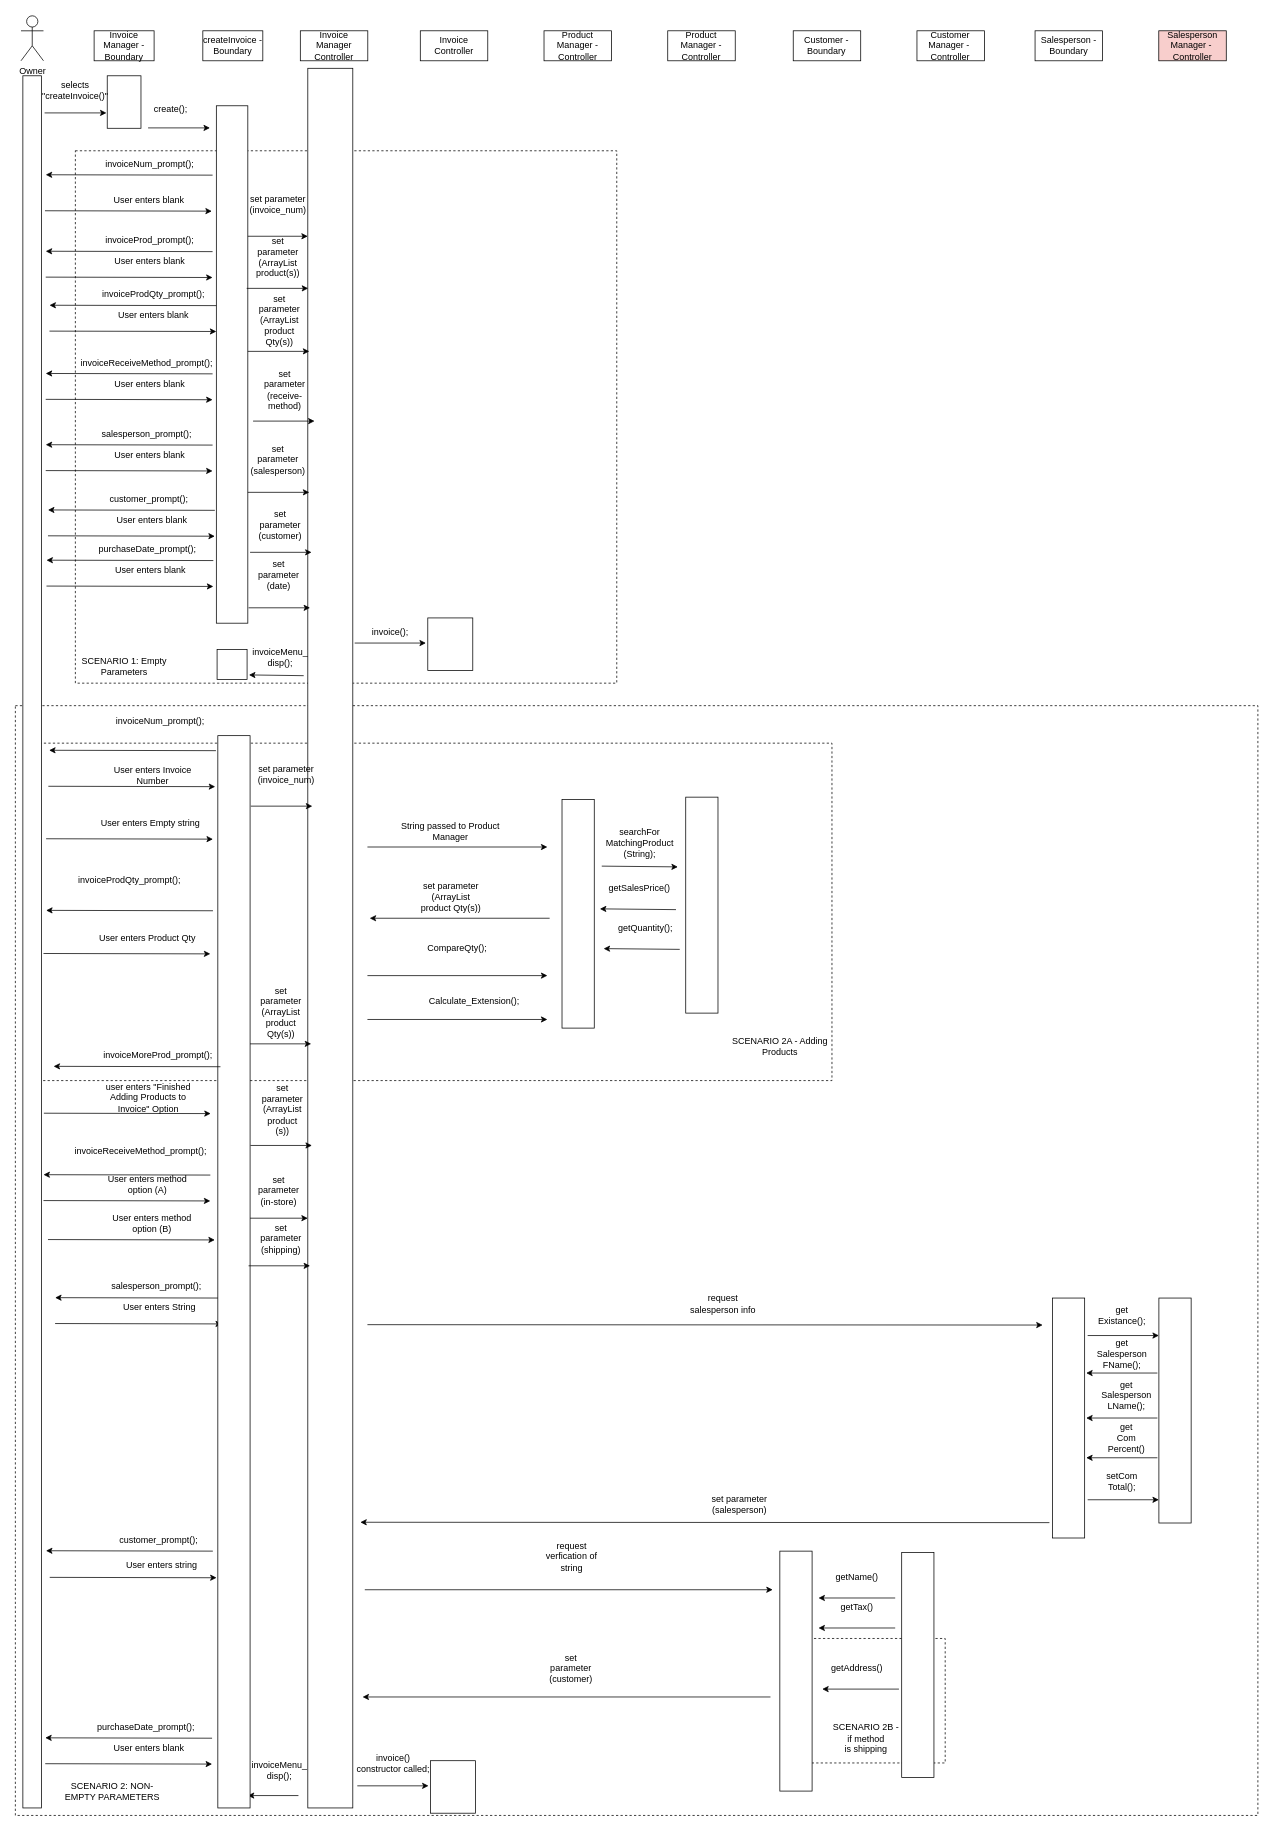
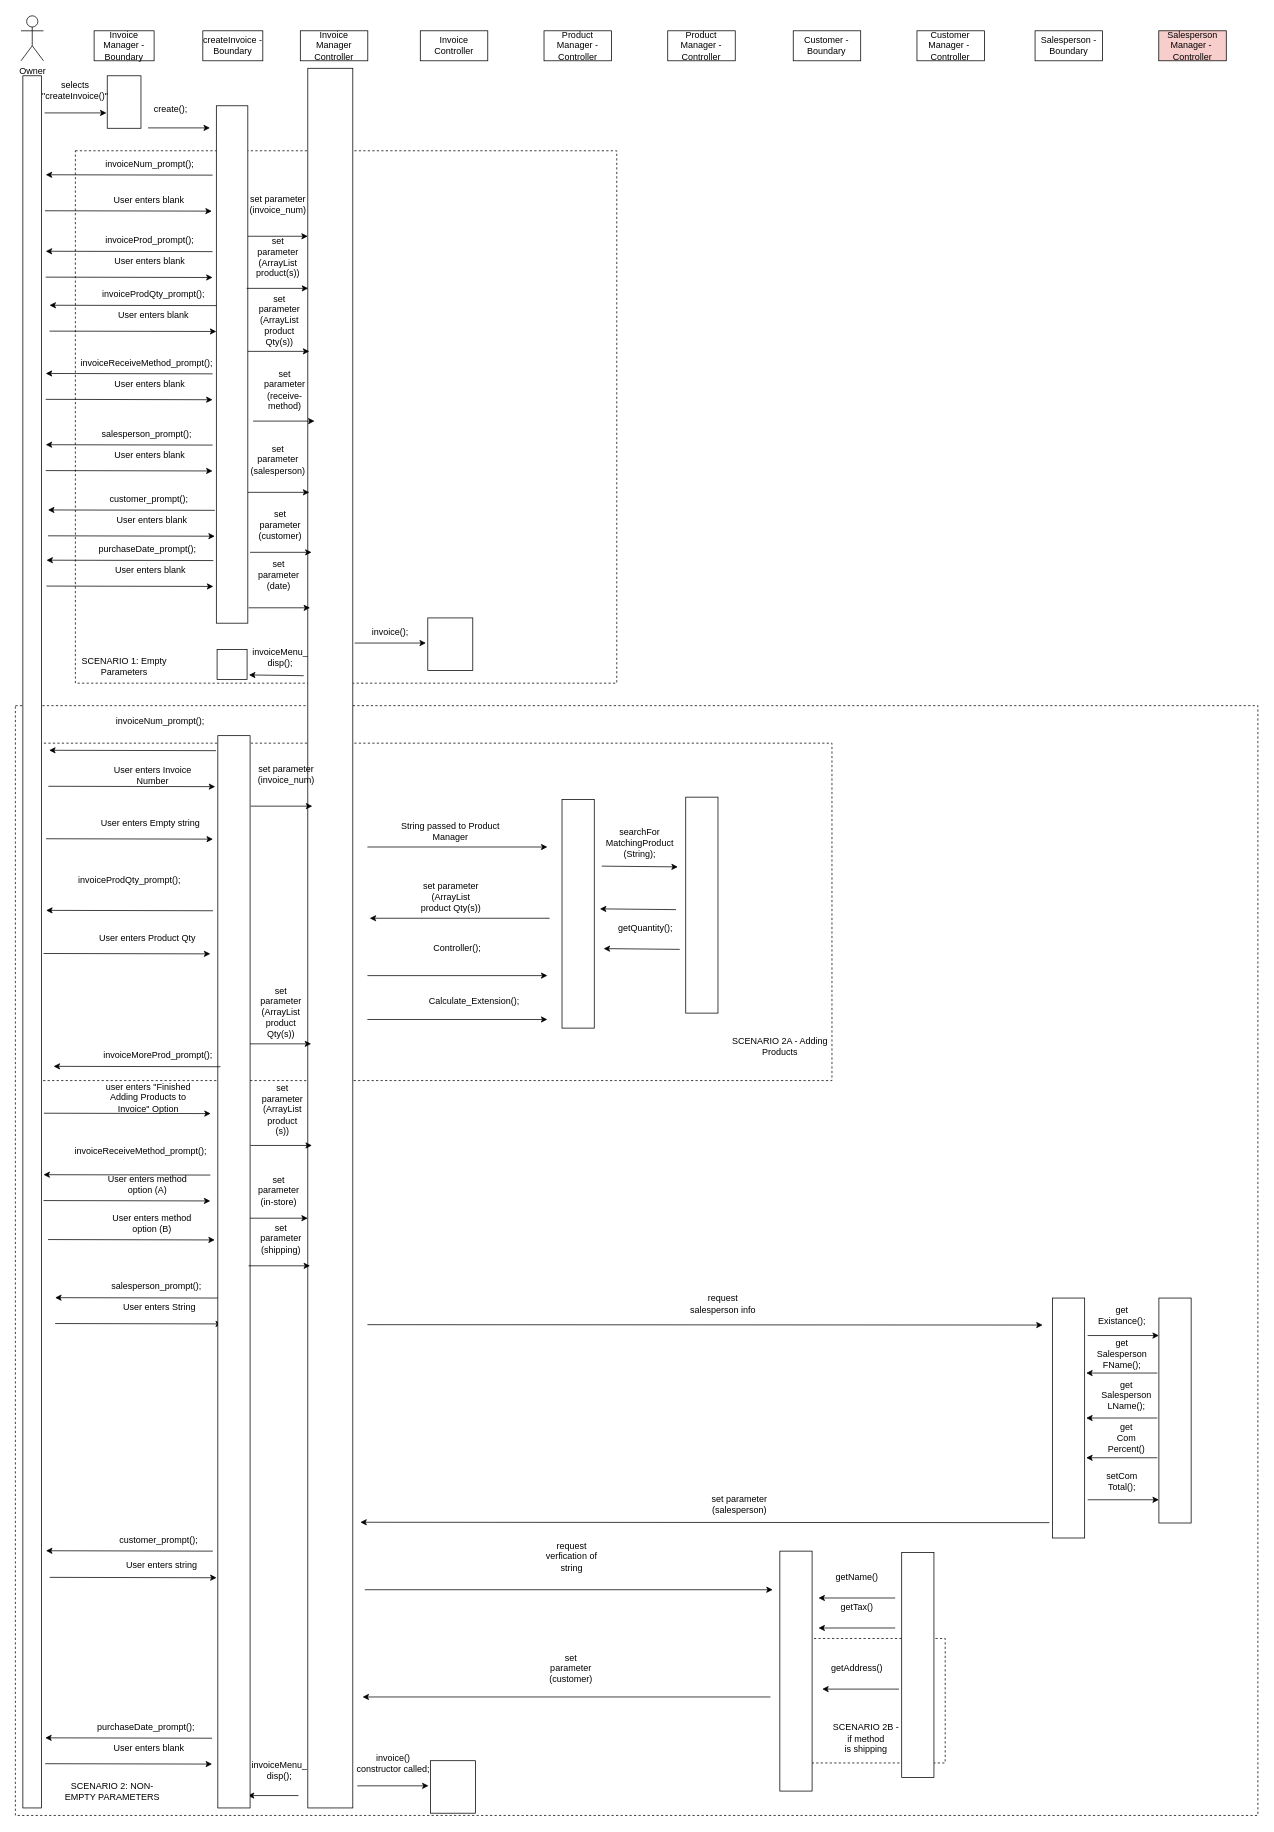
(640, 888) -> none
(458, 948) -> (458, 948)
